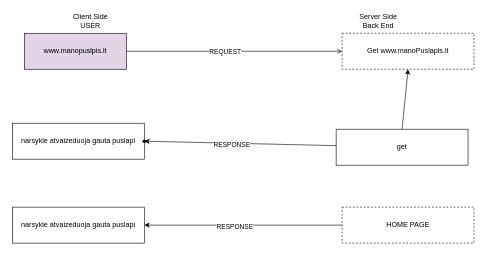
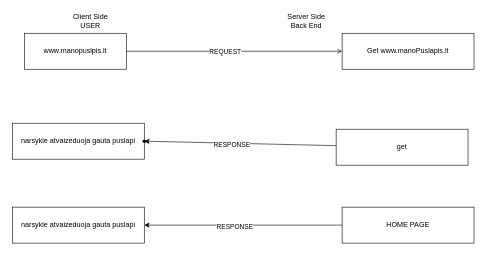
(378, 21) -> (306, 21)
(75, 51) -> (75, 51)
(408, 51) -> (408, 51)
(405, 101) -> none
(408, 225) -> (408, 225)
